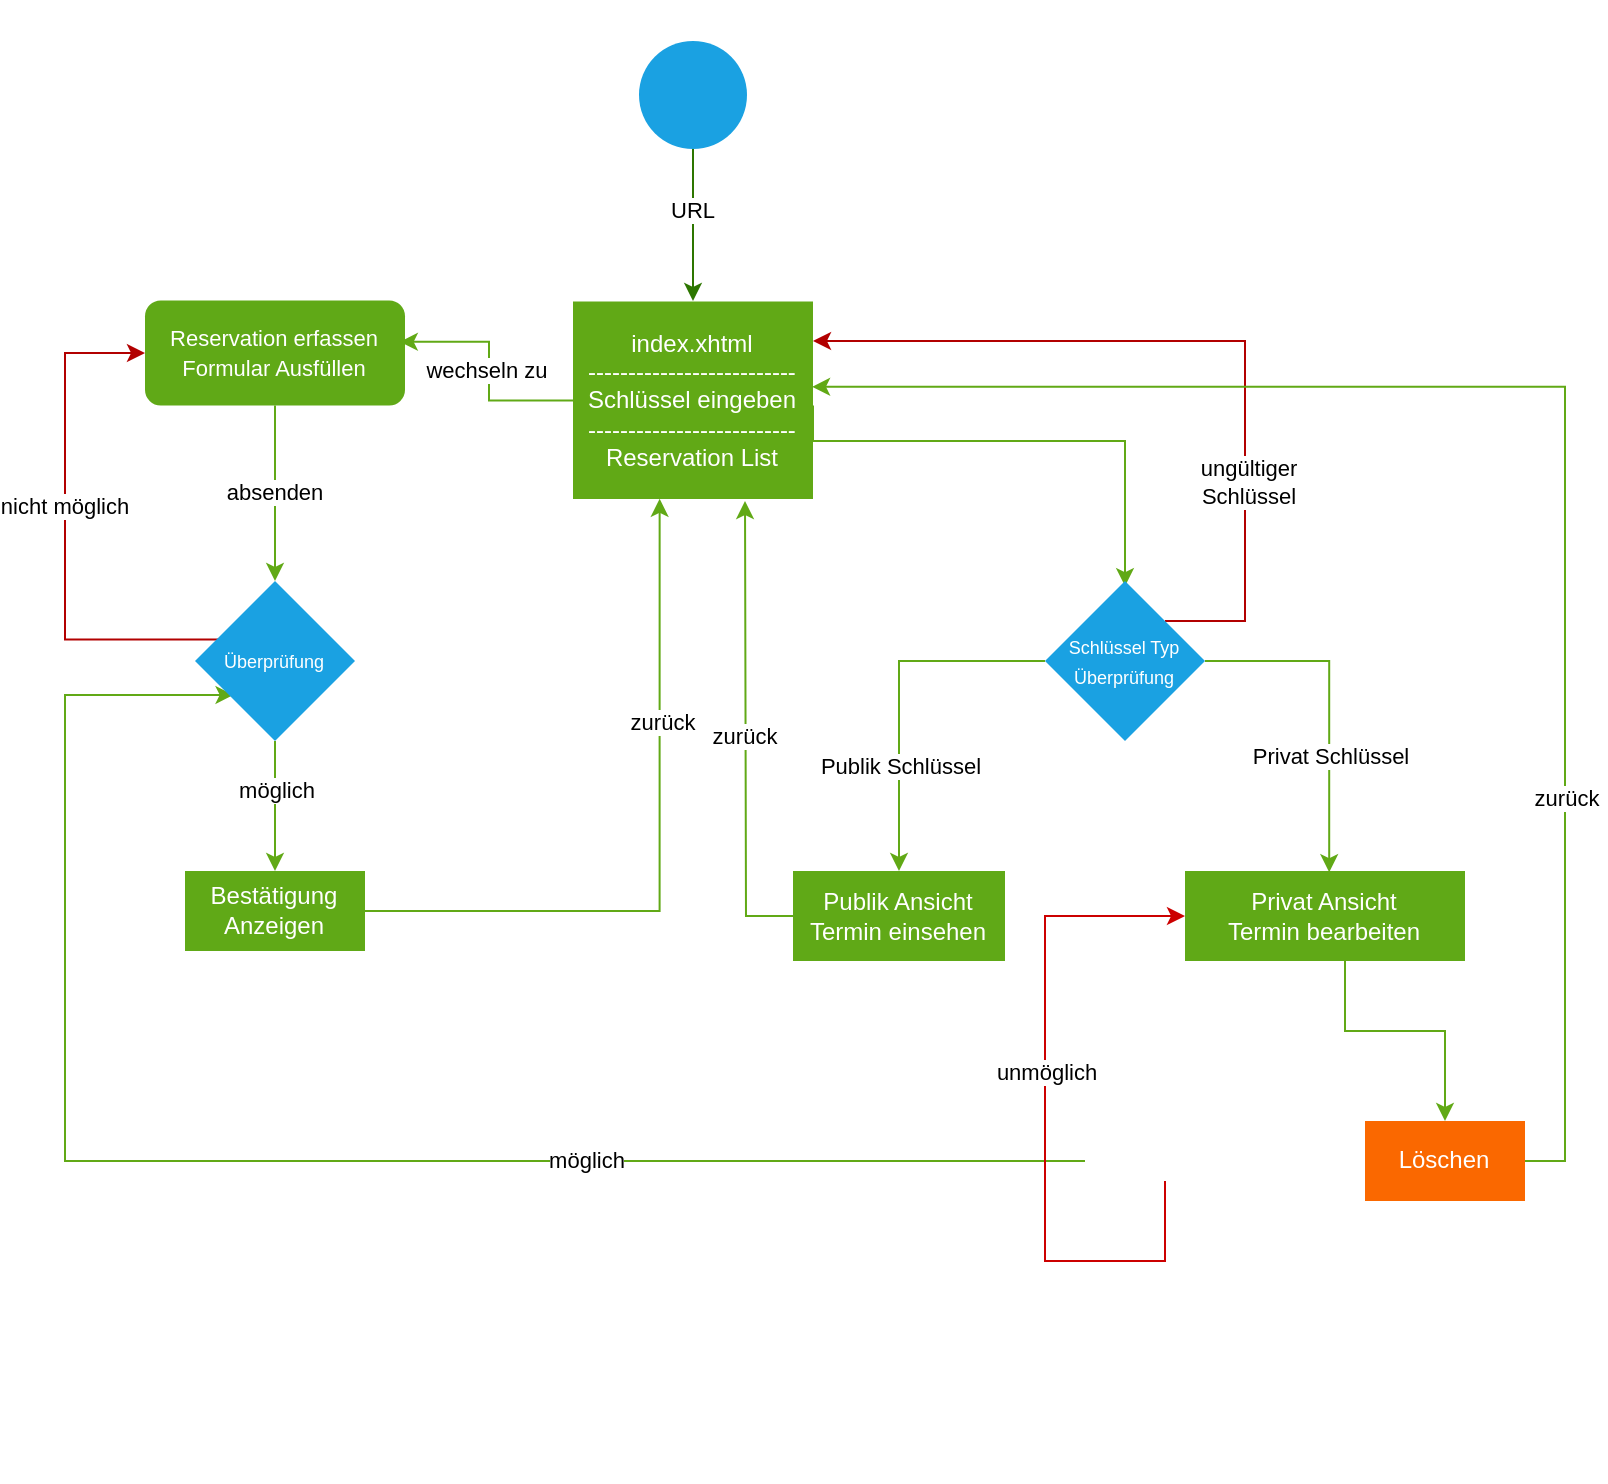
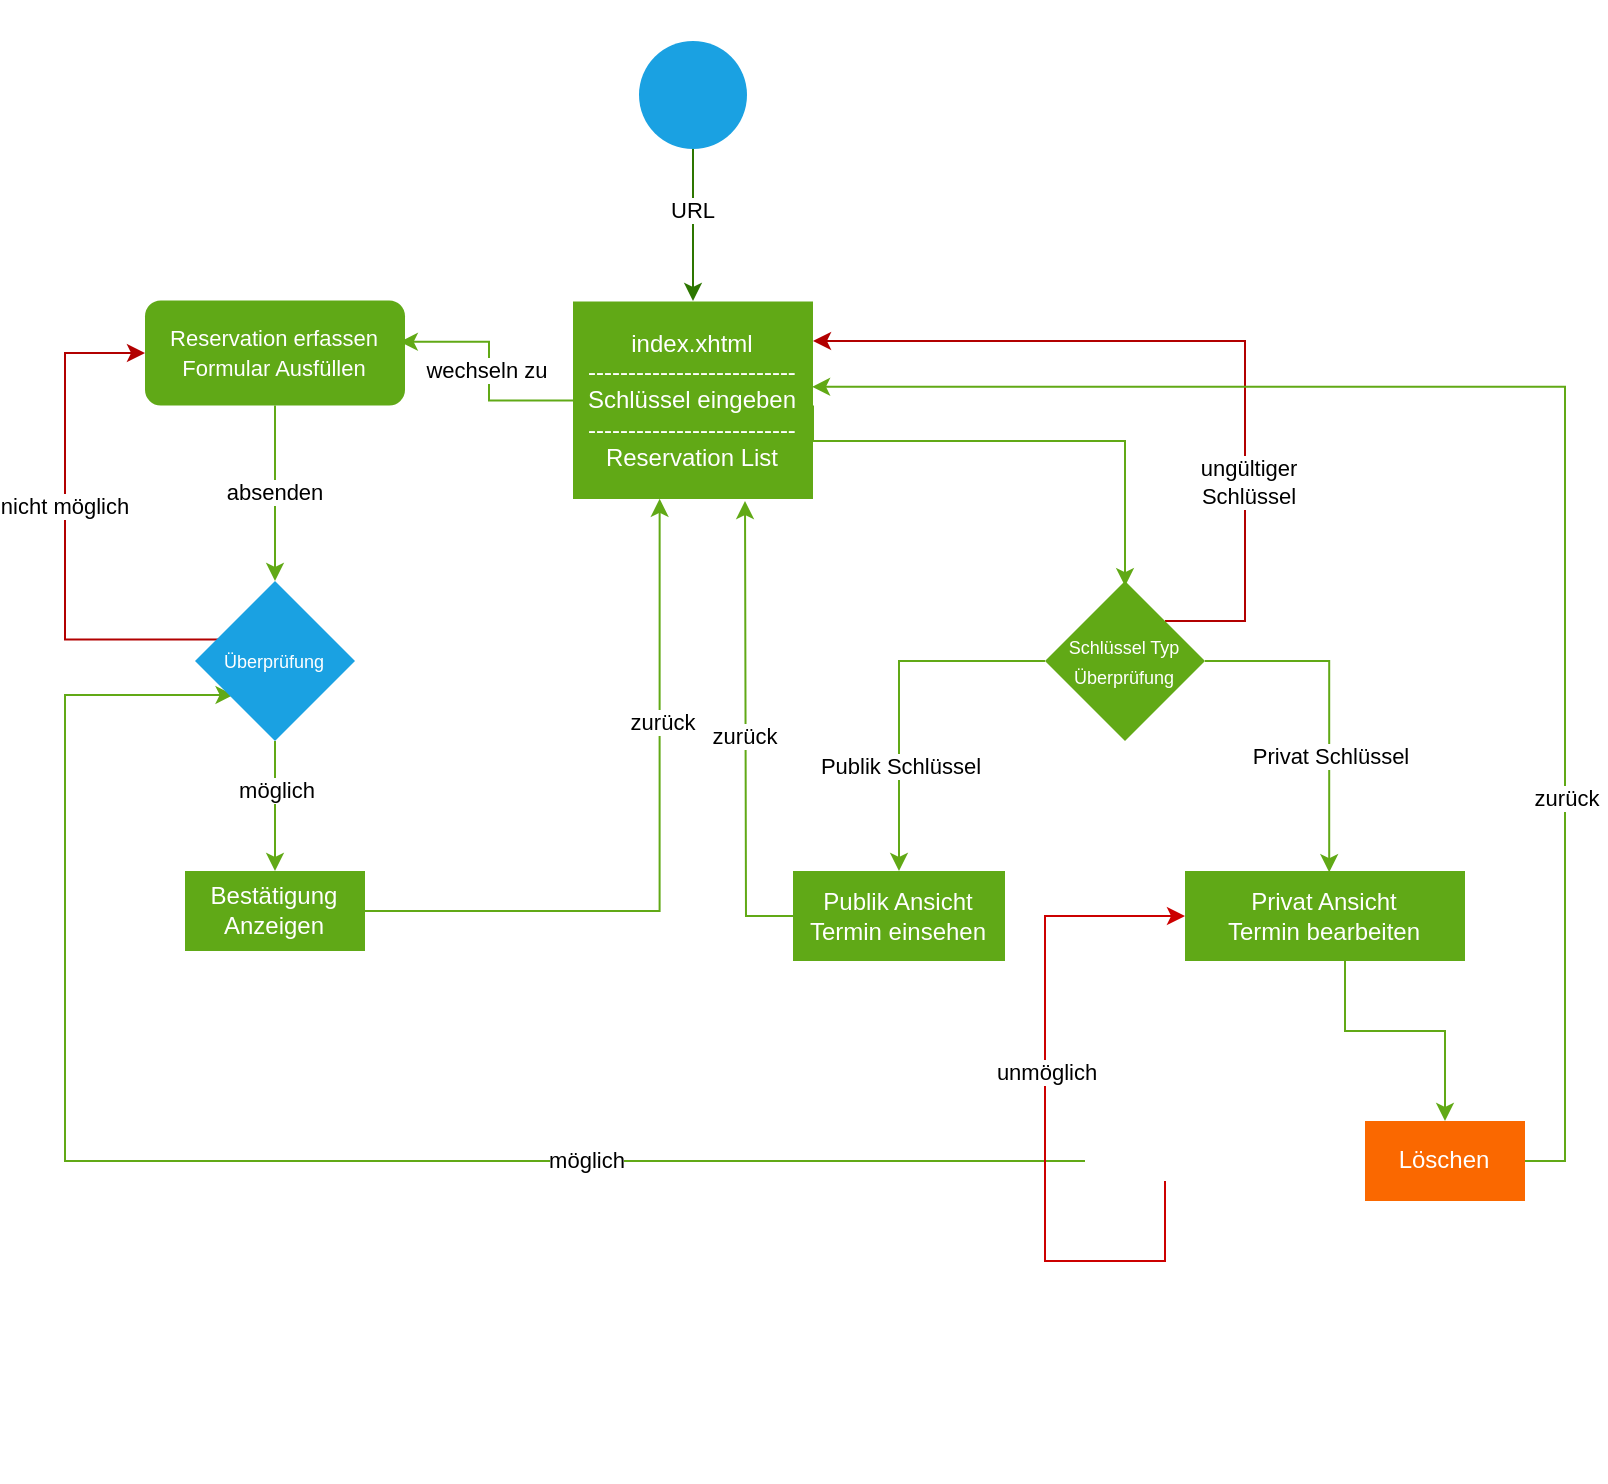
(1125, 661) -> (1125, 661)
